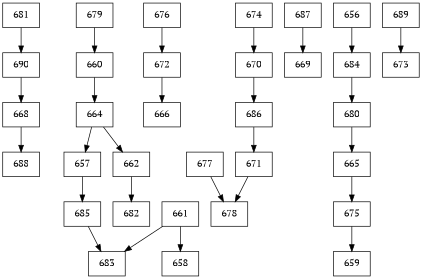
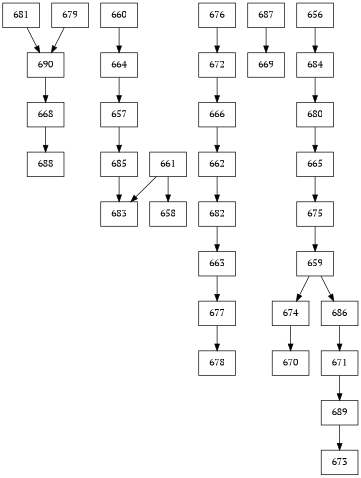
(95, 37) -> (59, 37)
(254, 86) -> (326, 285)
(111, 137) -> (217, 136)
(243, 186) -> (340, 385)
none -> (217, 264)
none -> (304, 285)
